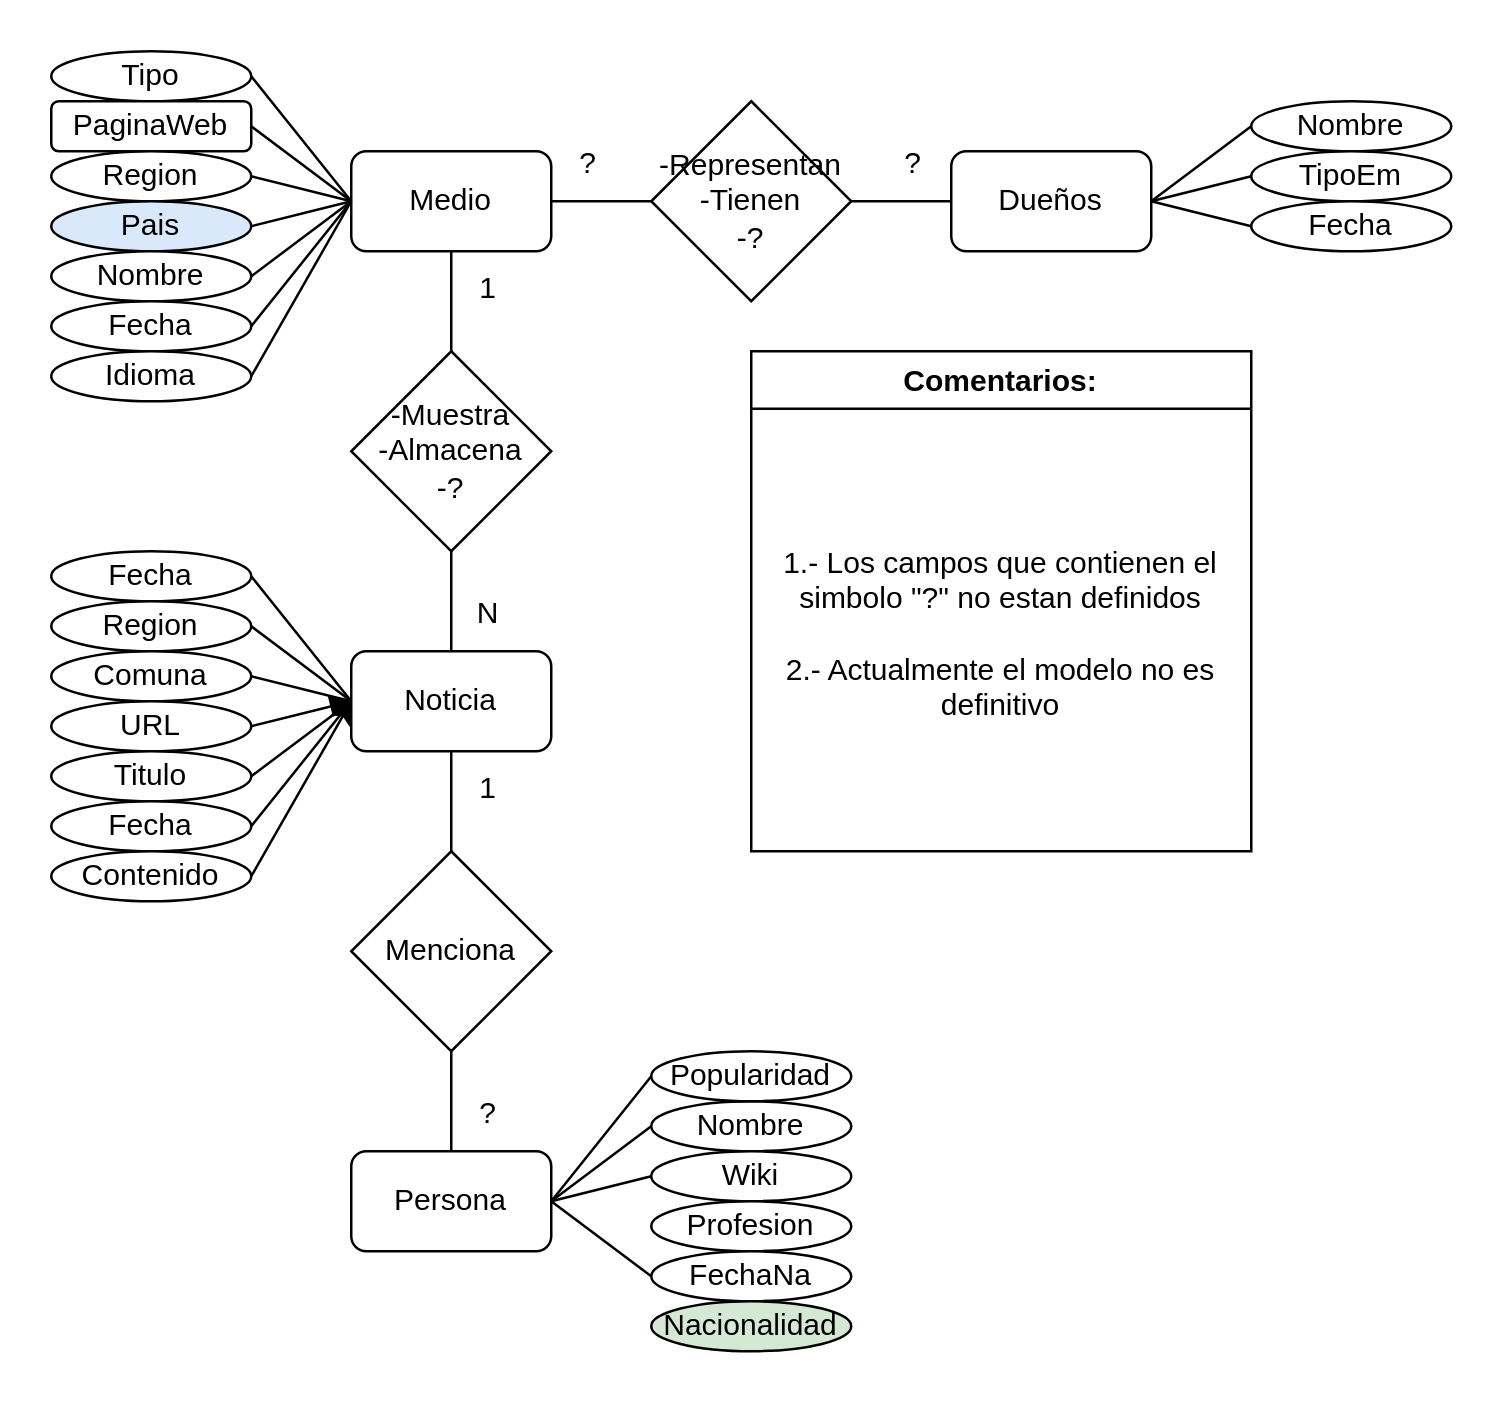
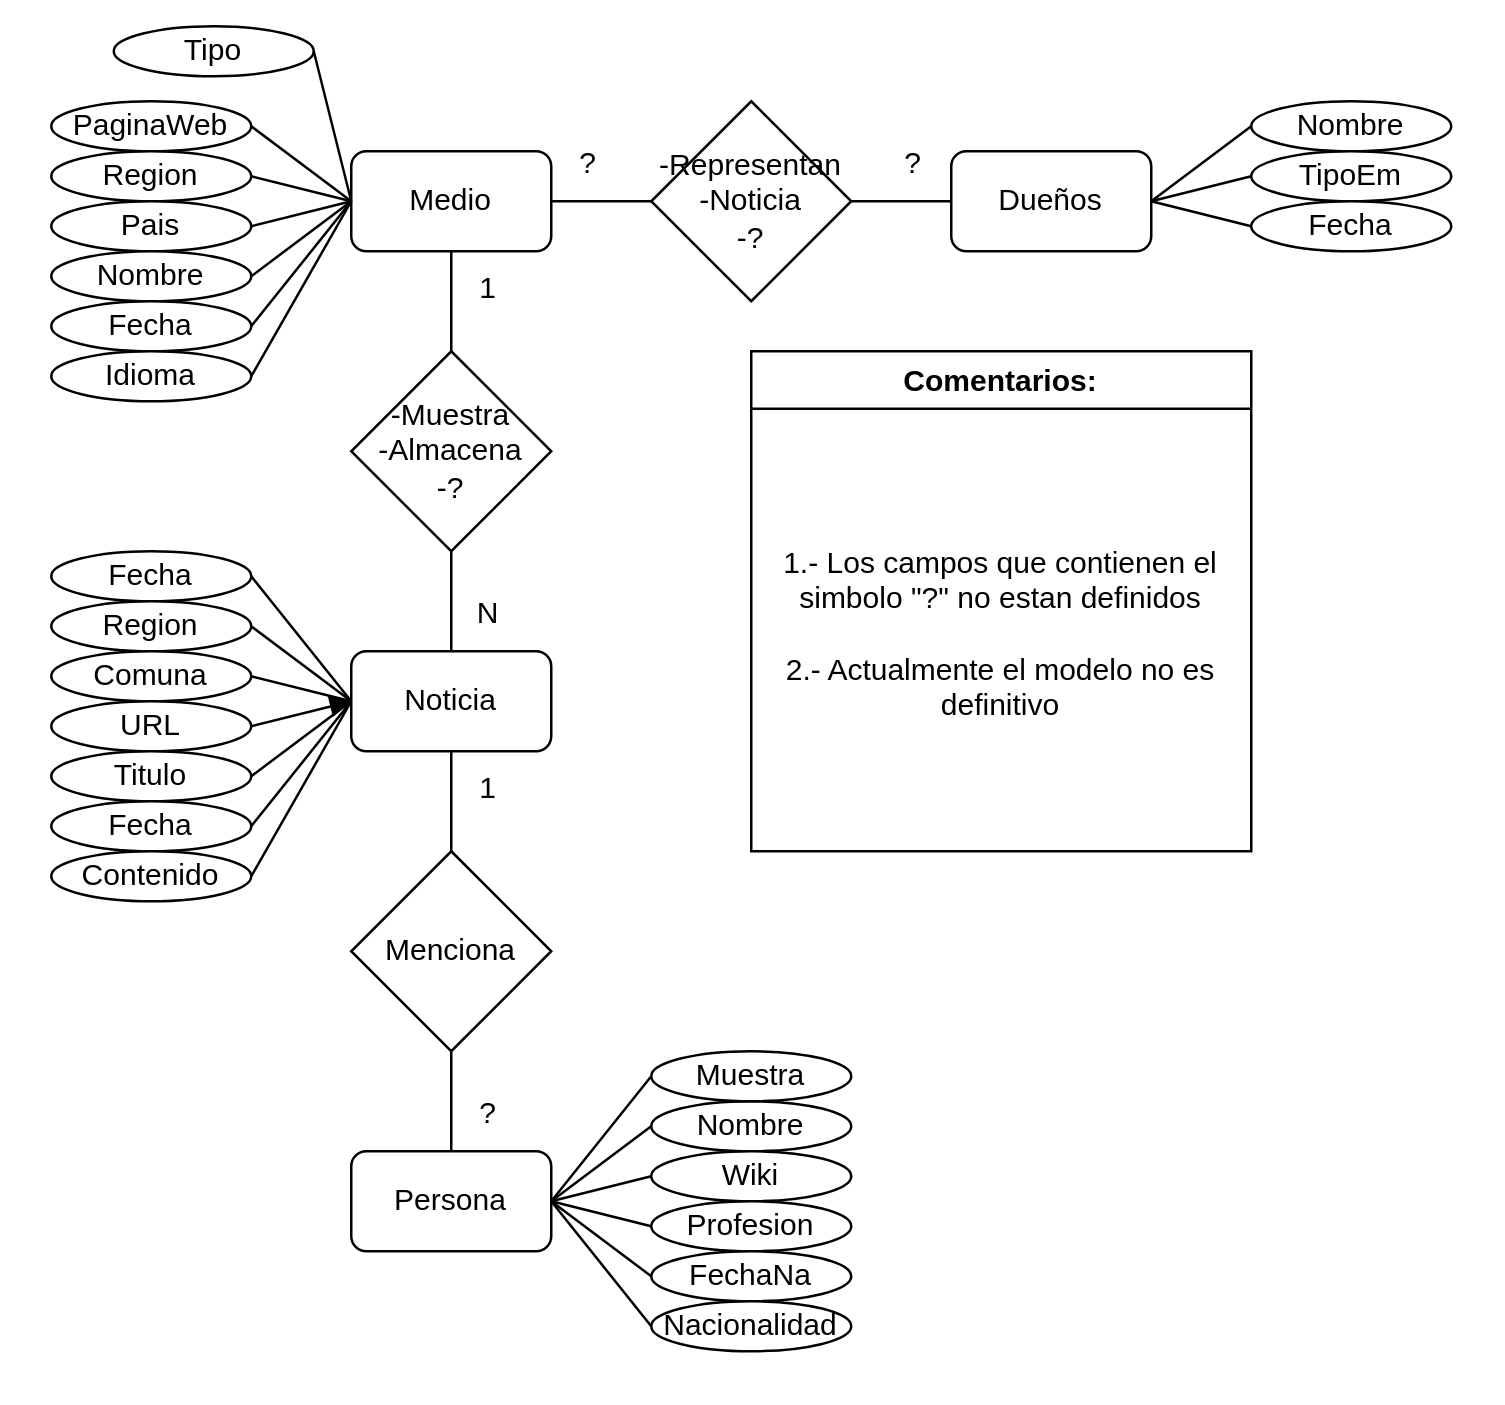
(151, 76) -> (214, 51)
(151, 126) -> (151, 126)
(751, 201) -> (751, 201)
(151, 226) -> (151, 226)
(342, 718) -> (342, 718)
(751, 1076) -> (751, 1076)
none -> (606, 1215)
none -> (606, 1270)
(751, 1326) -> (751, 1326)
